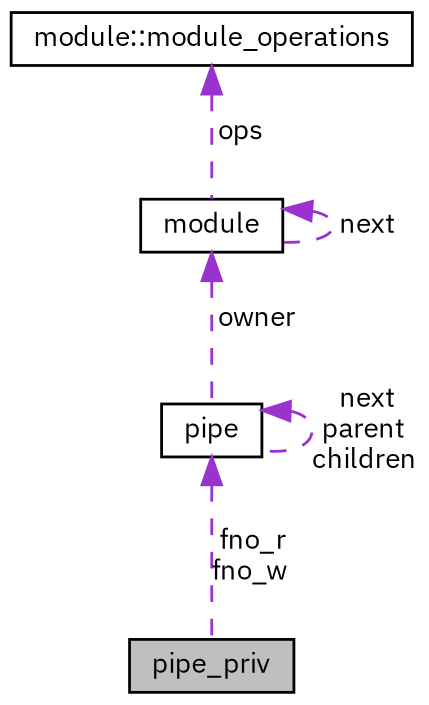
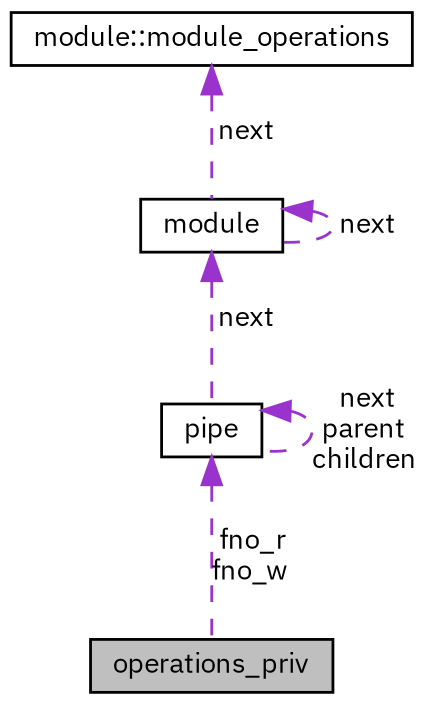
(238, 132) -> (244, 132)
(255, 319) -> (244, 319)
(212, 666) -> (212, 666)
